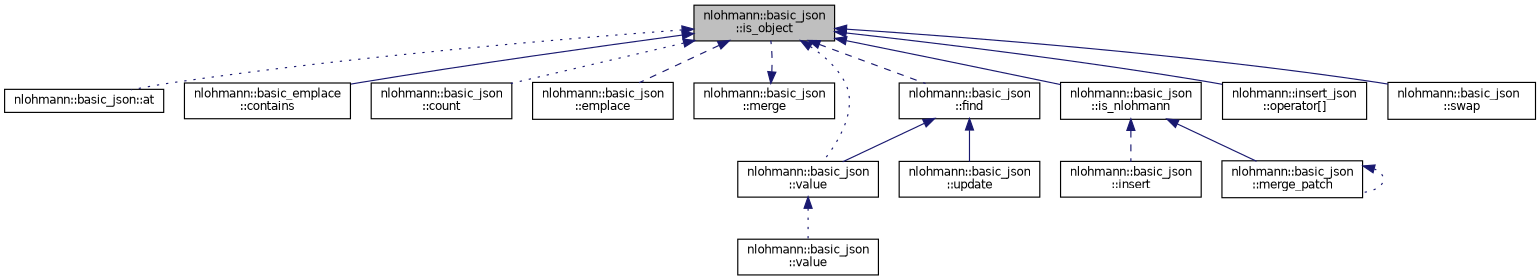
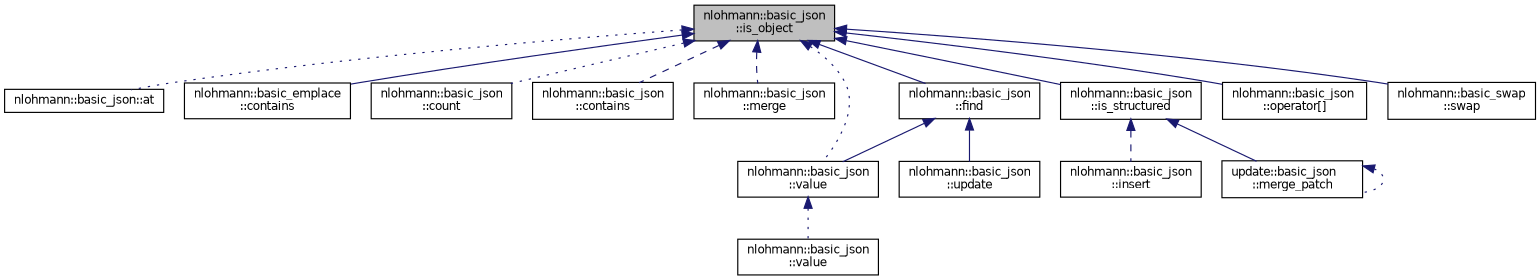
(772, 56) -> (757, 68)
(872, 64) -> (872, 64)
(603, 101) -> (603, 101)
(1131, 101) -> (1131, 101)
(1295, 101) -> (1295, 101)
(1462, 101) -> (1462, 101)
(1292, 179) -> (1292, 179)
